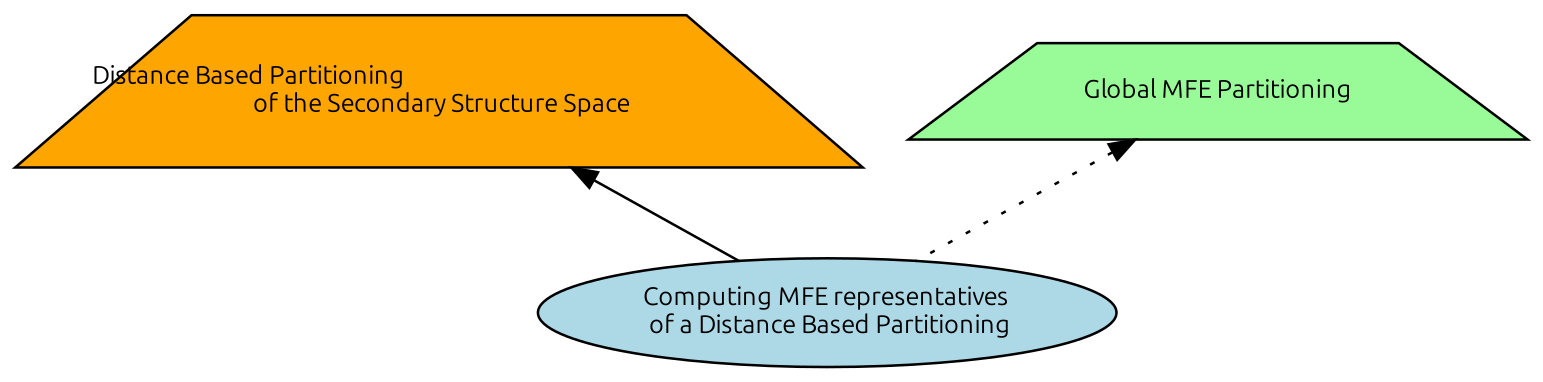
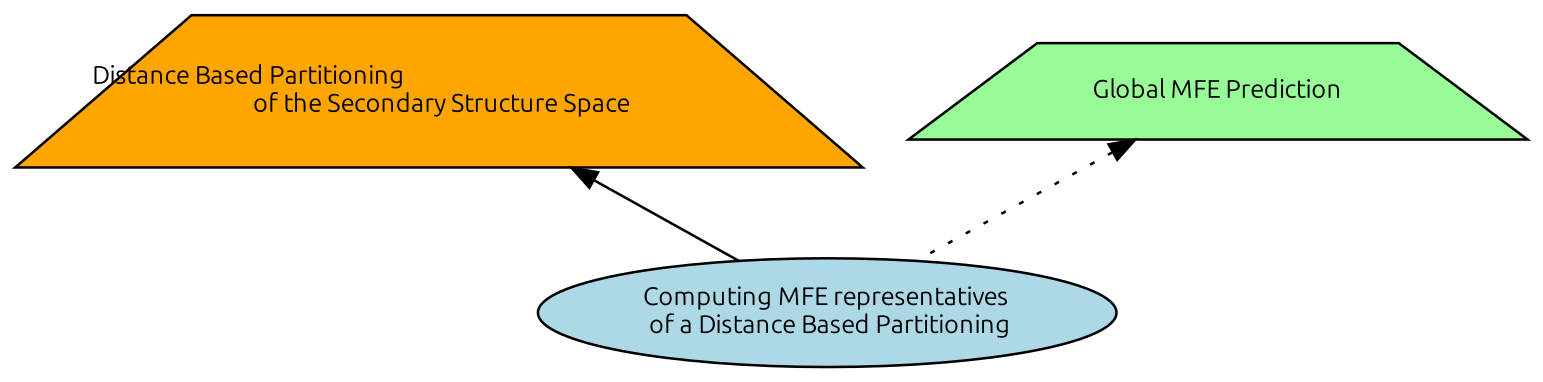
(1218, 91) -> (1218, 91)
